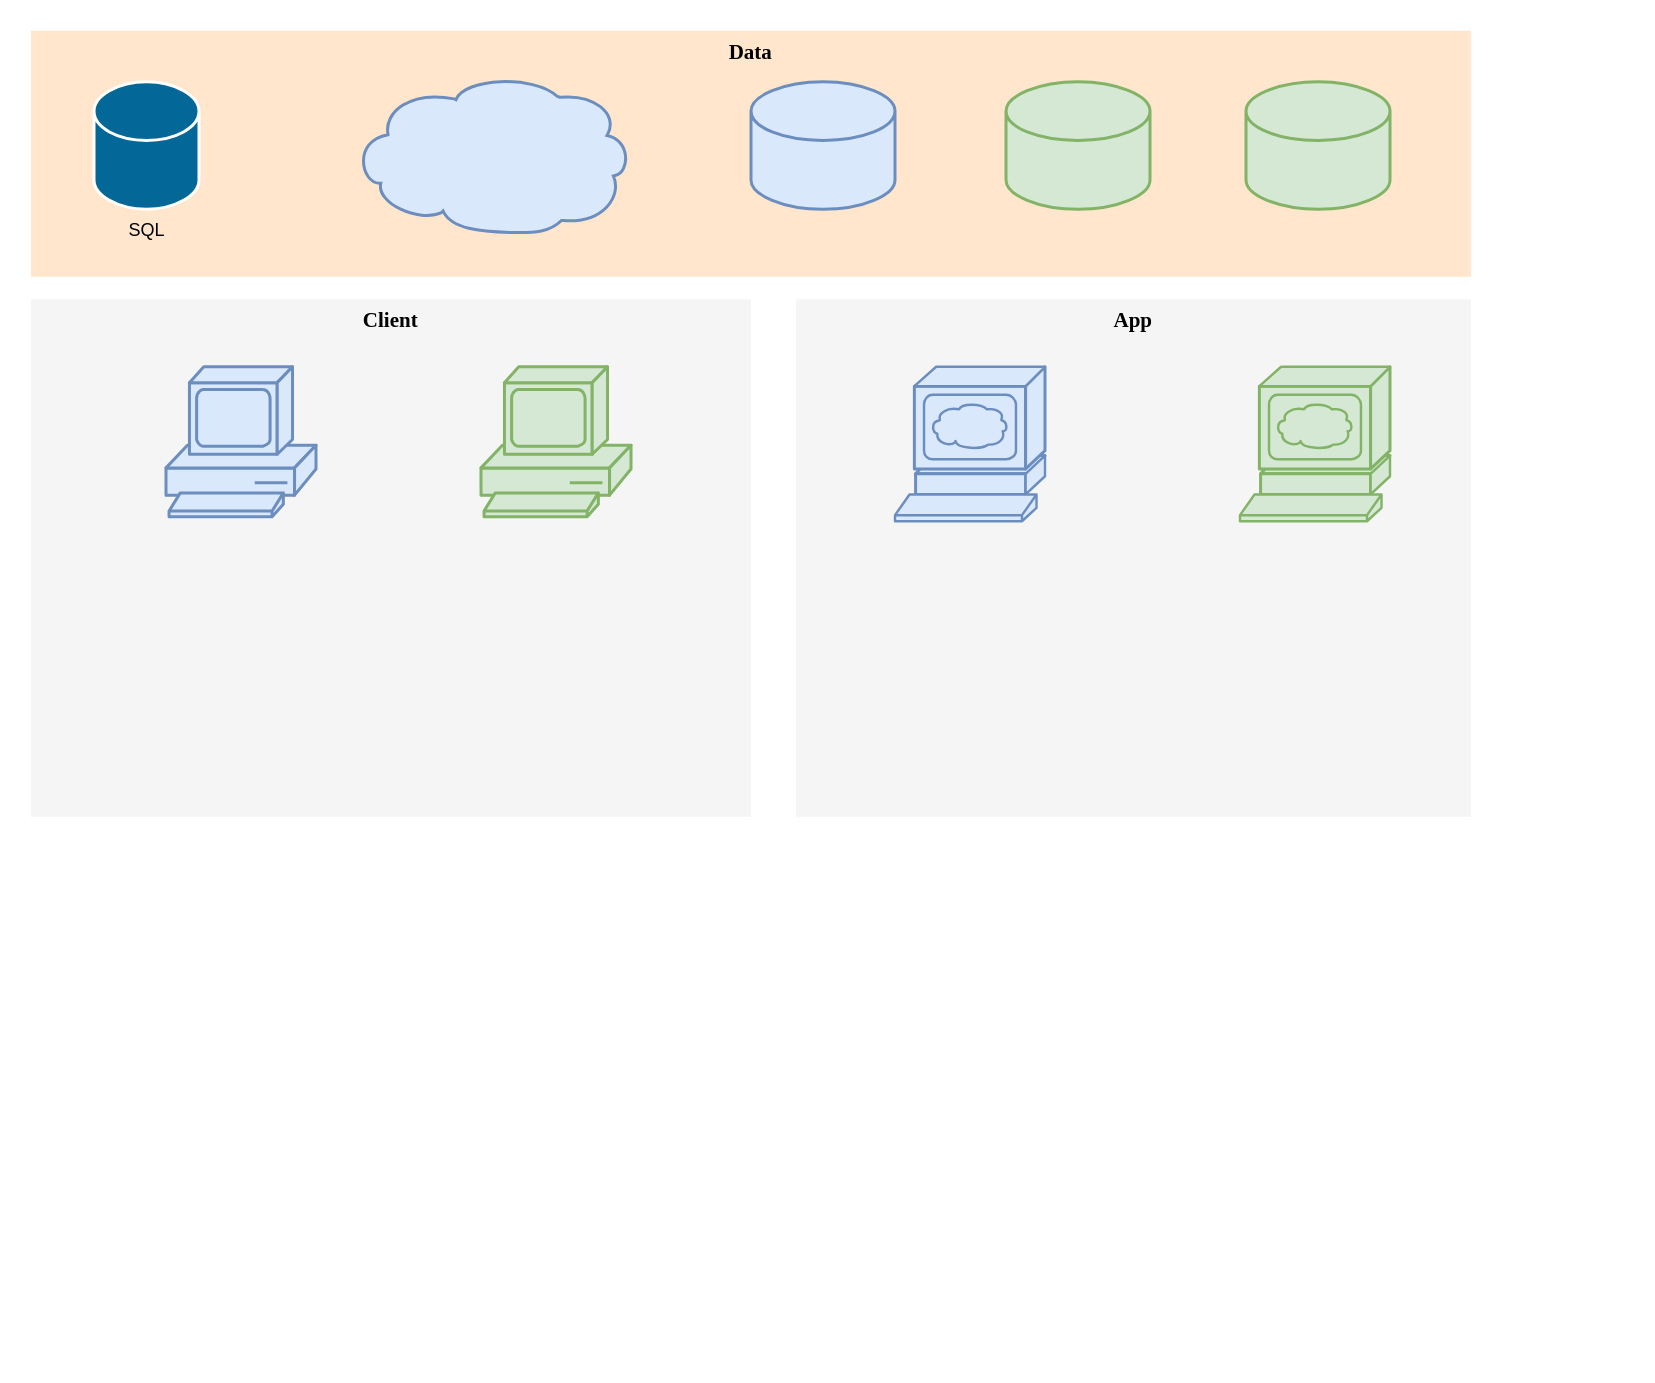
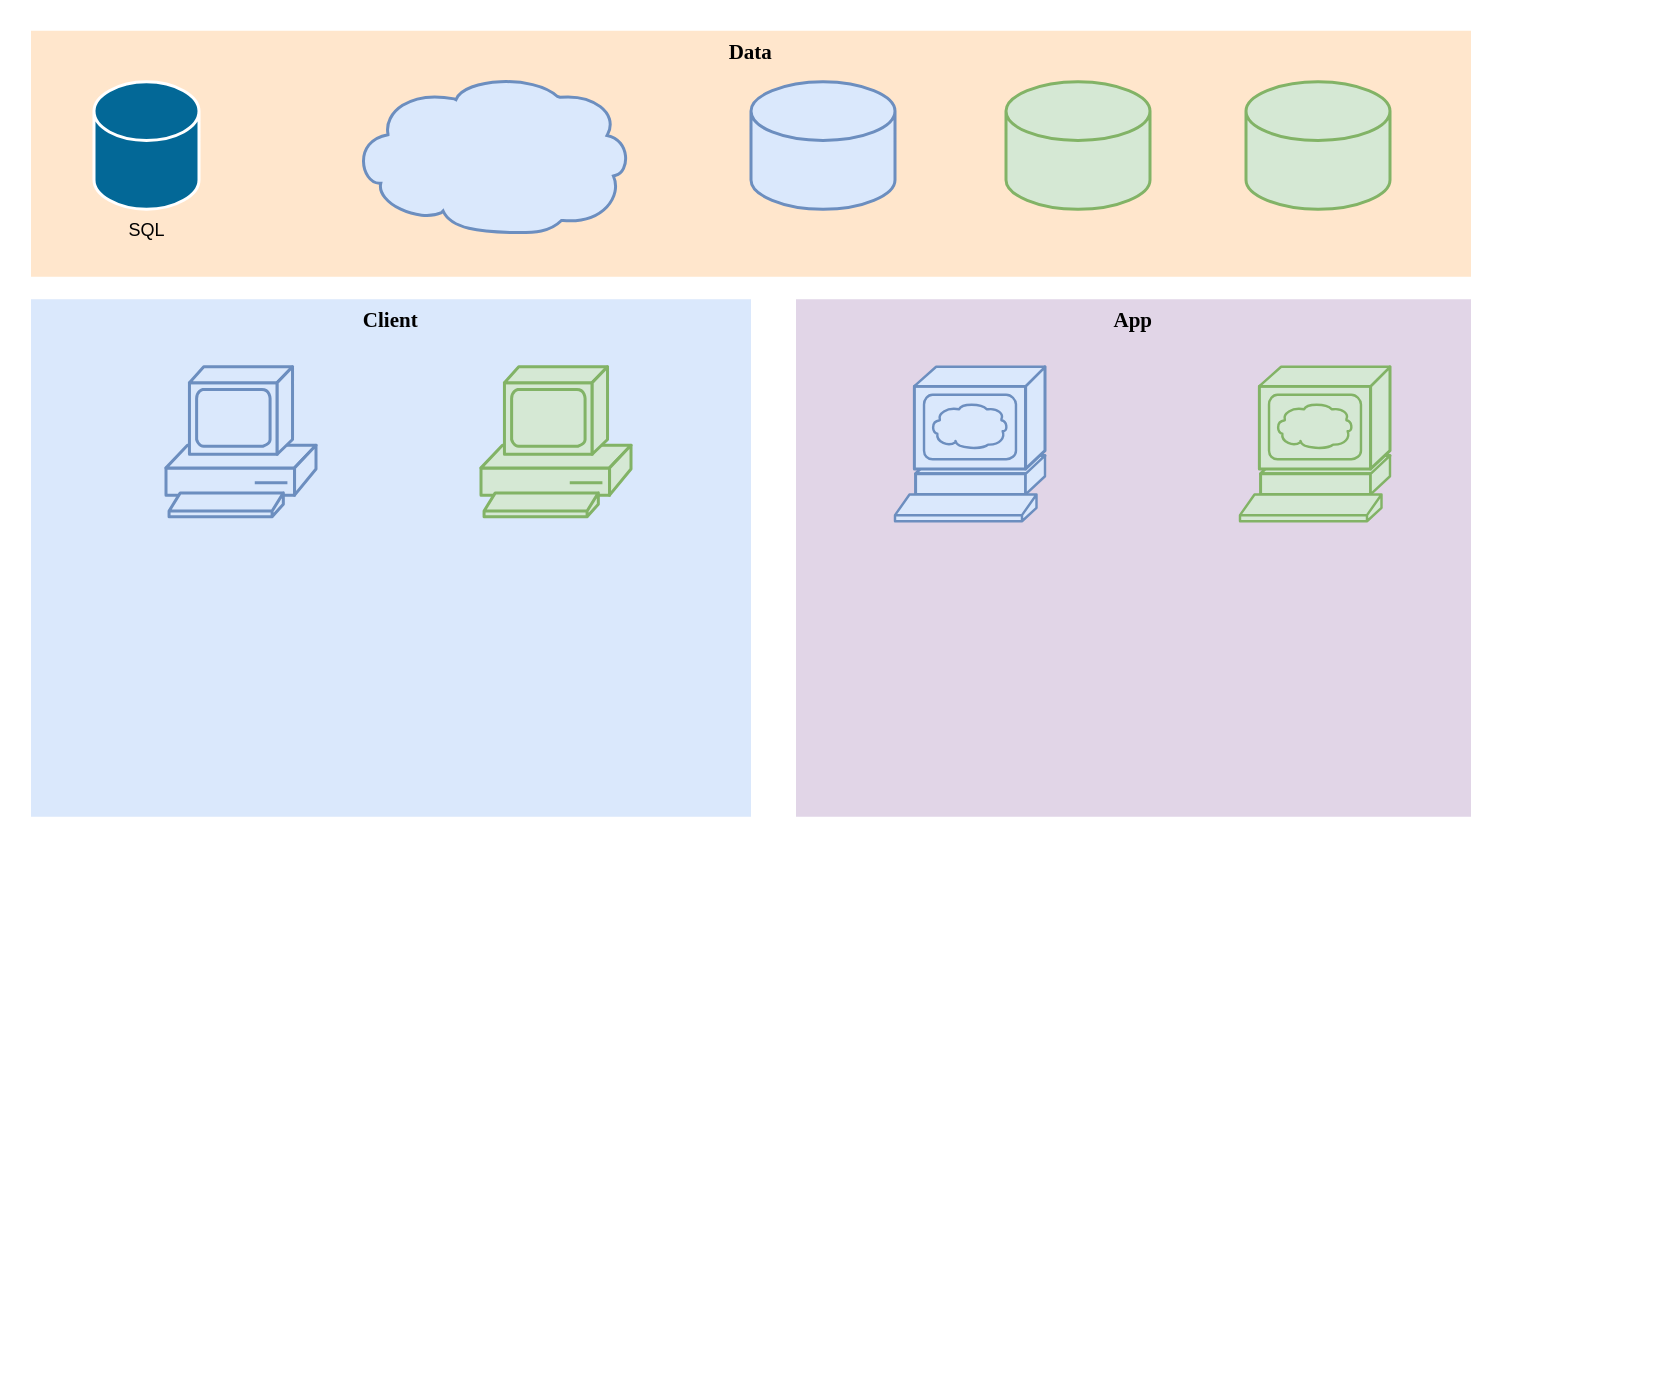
(391, 558) -> (391, 558)
(1133, 558) -> (1133, 558)
